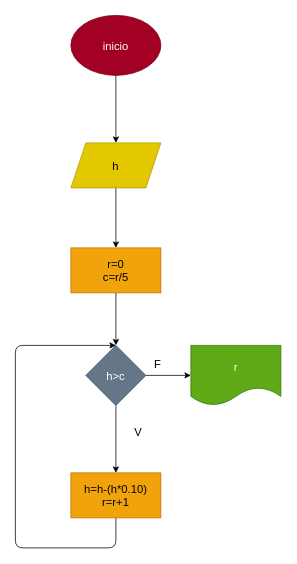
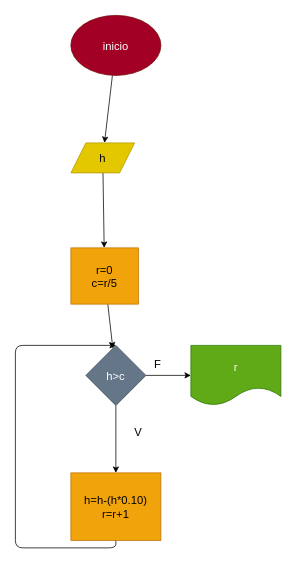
(116, 165) -> (103, 158)
(116, 270) -> (105, 276)
(116, 495) -> (116, 507)
